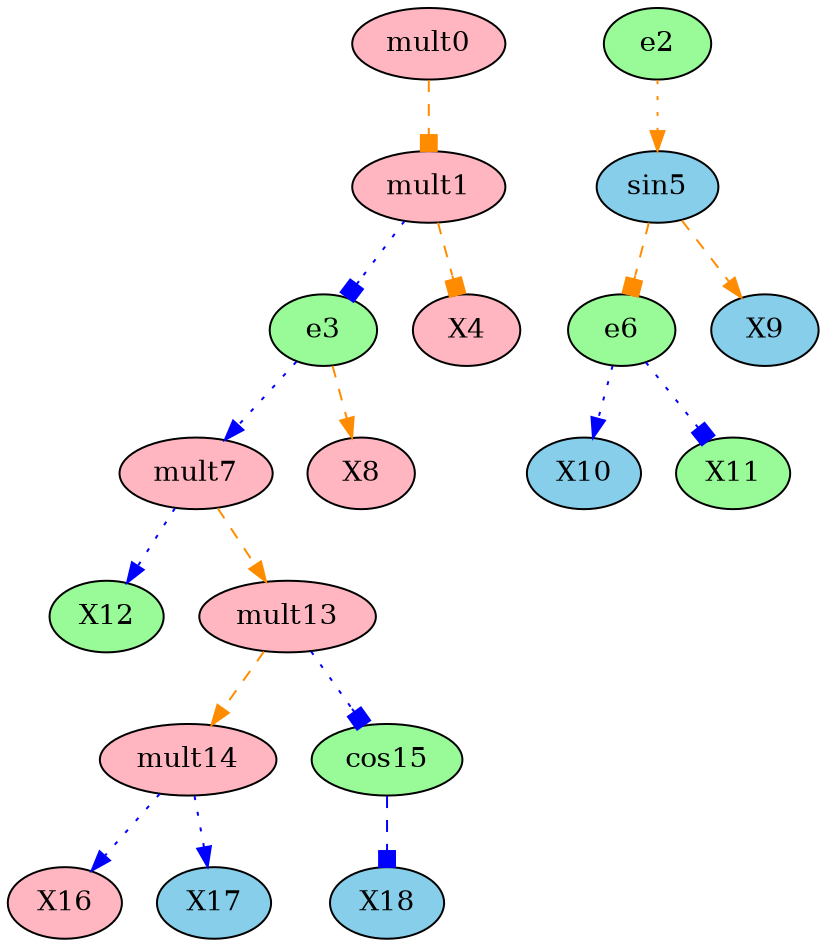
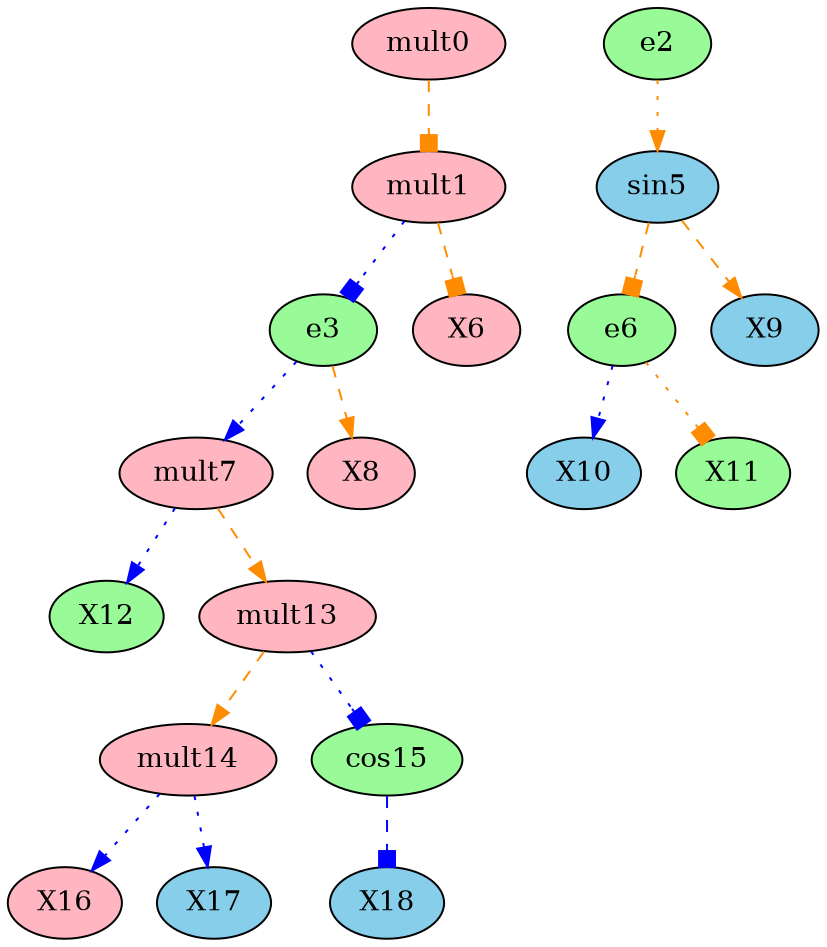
(467, 330) -> (467, 330)
(671, 393) -> (671, 393)
